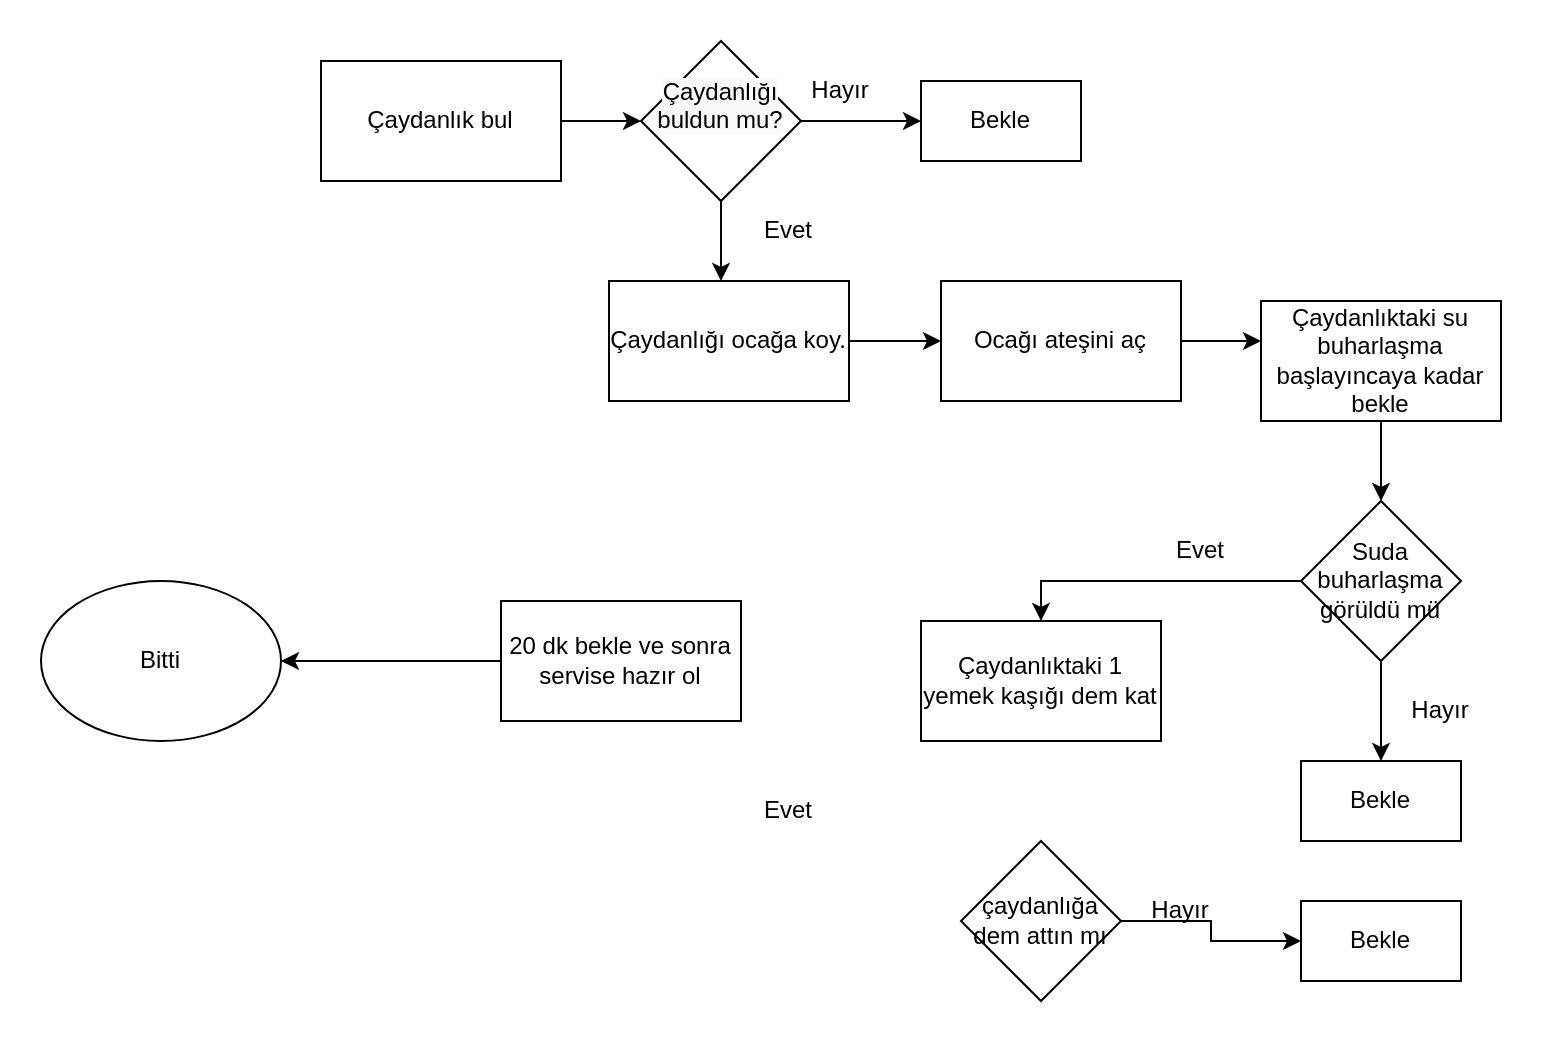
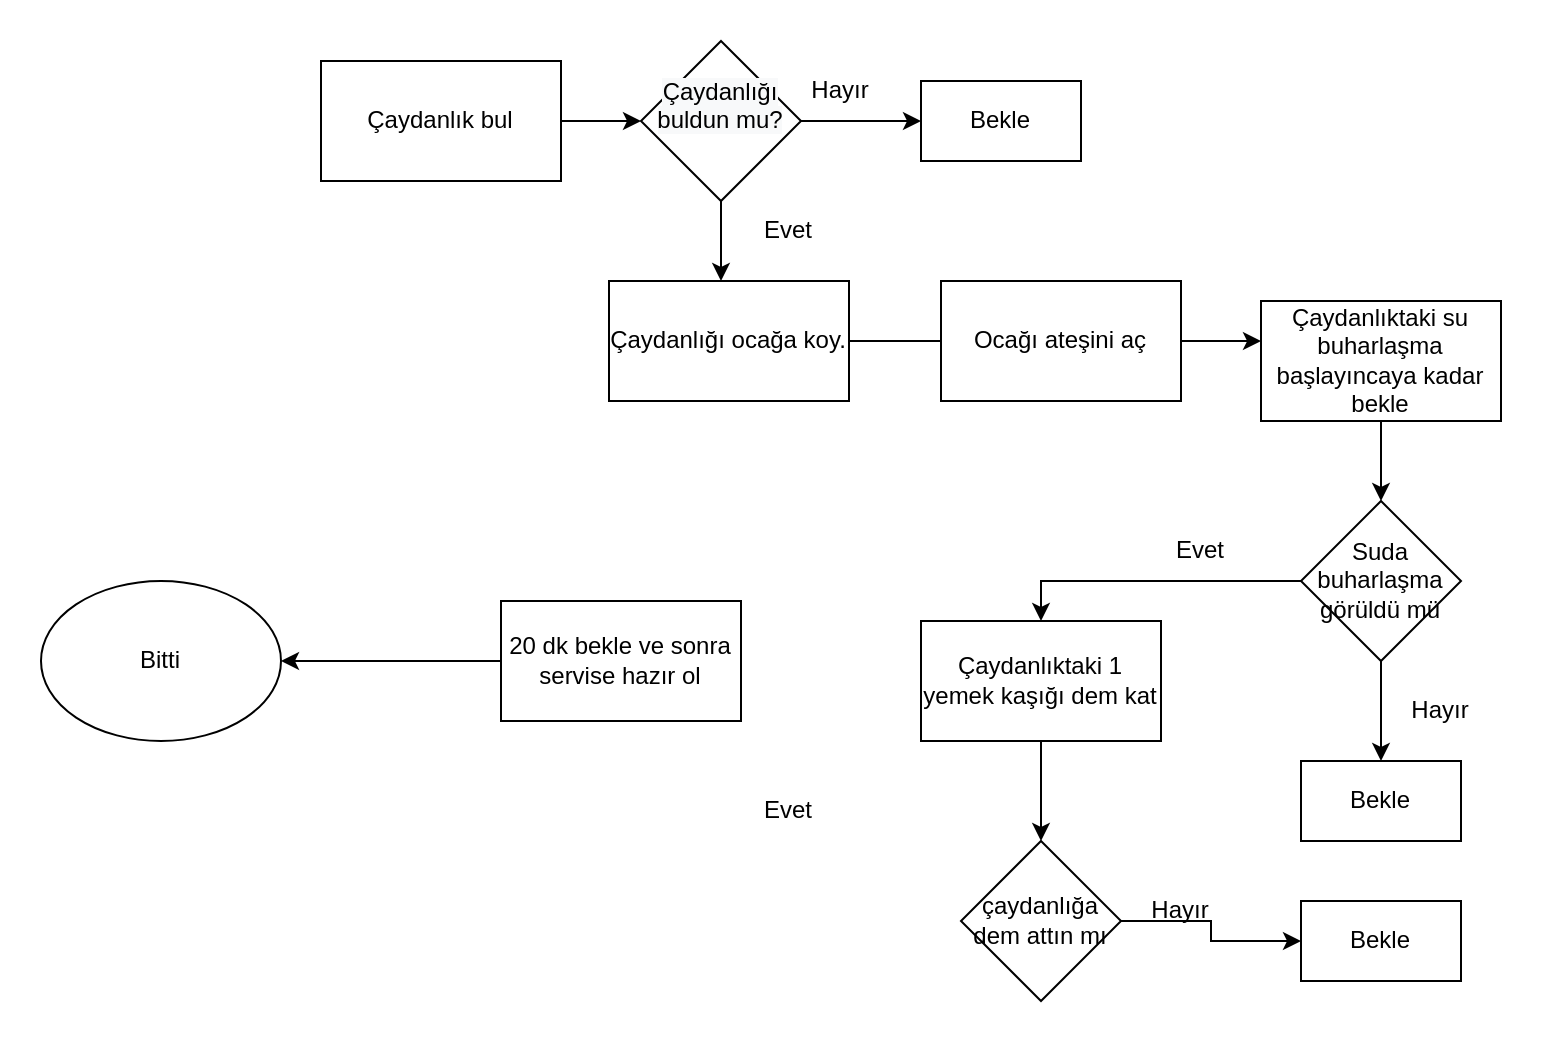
(926, 341) -> (931, 341)
none -> (1041, 784)
